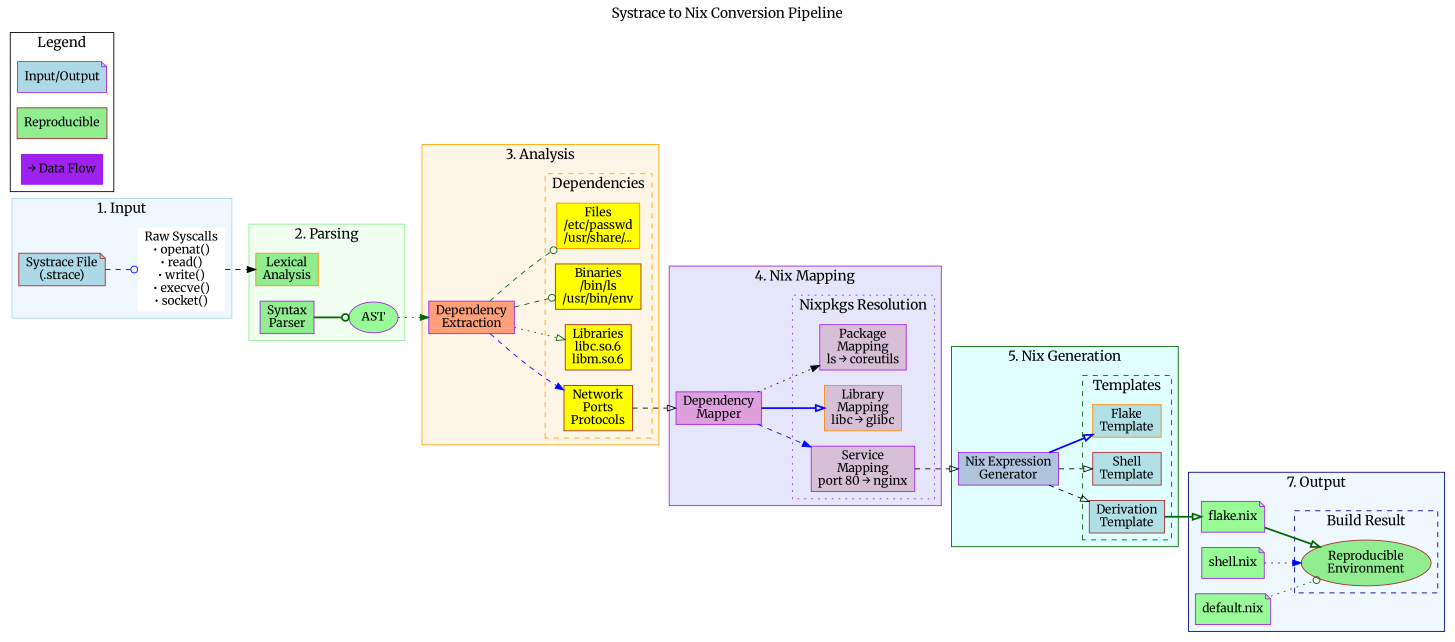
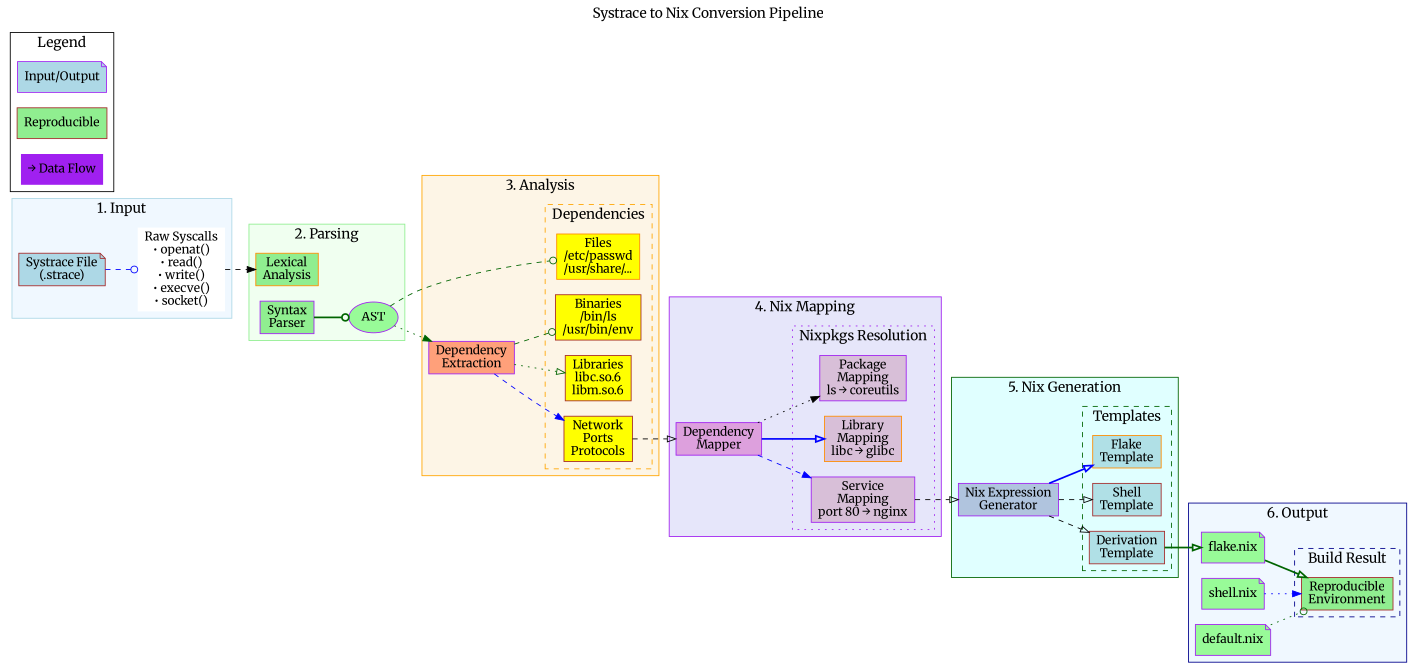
(519, 276) -> (467, 275)
(1317, 483) -> (1298, 514)
(1366, 563) -> (1347, 594)
